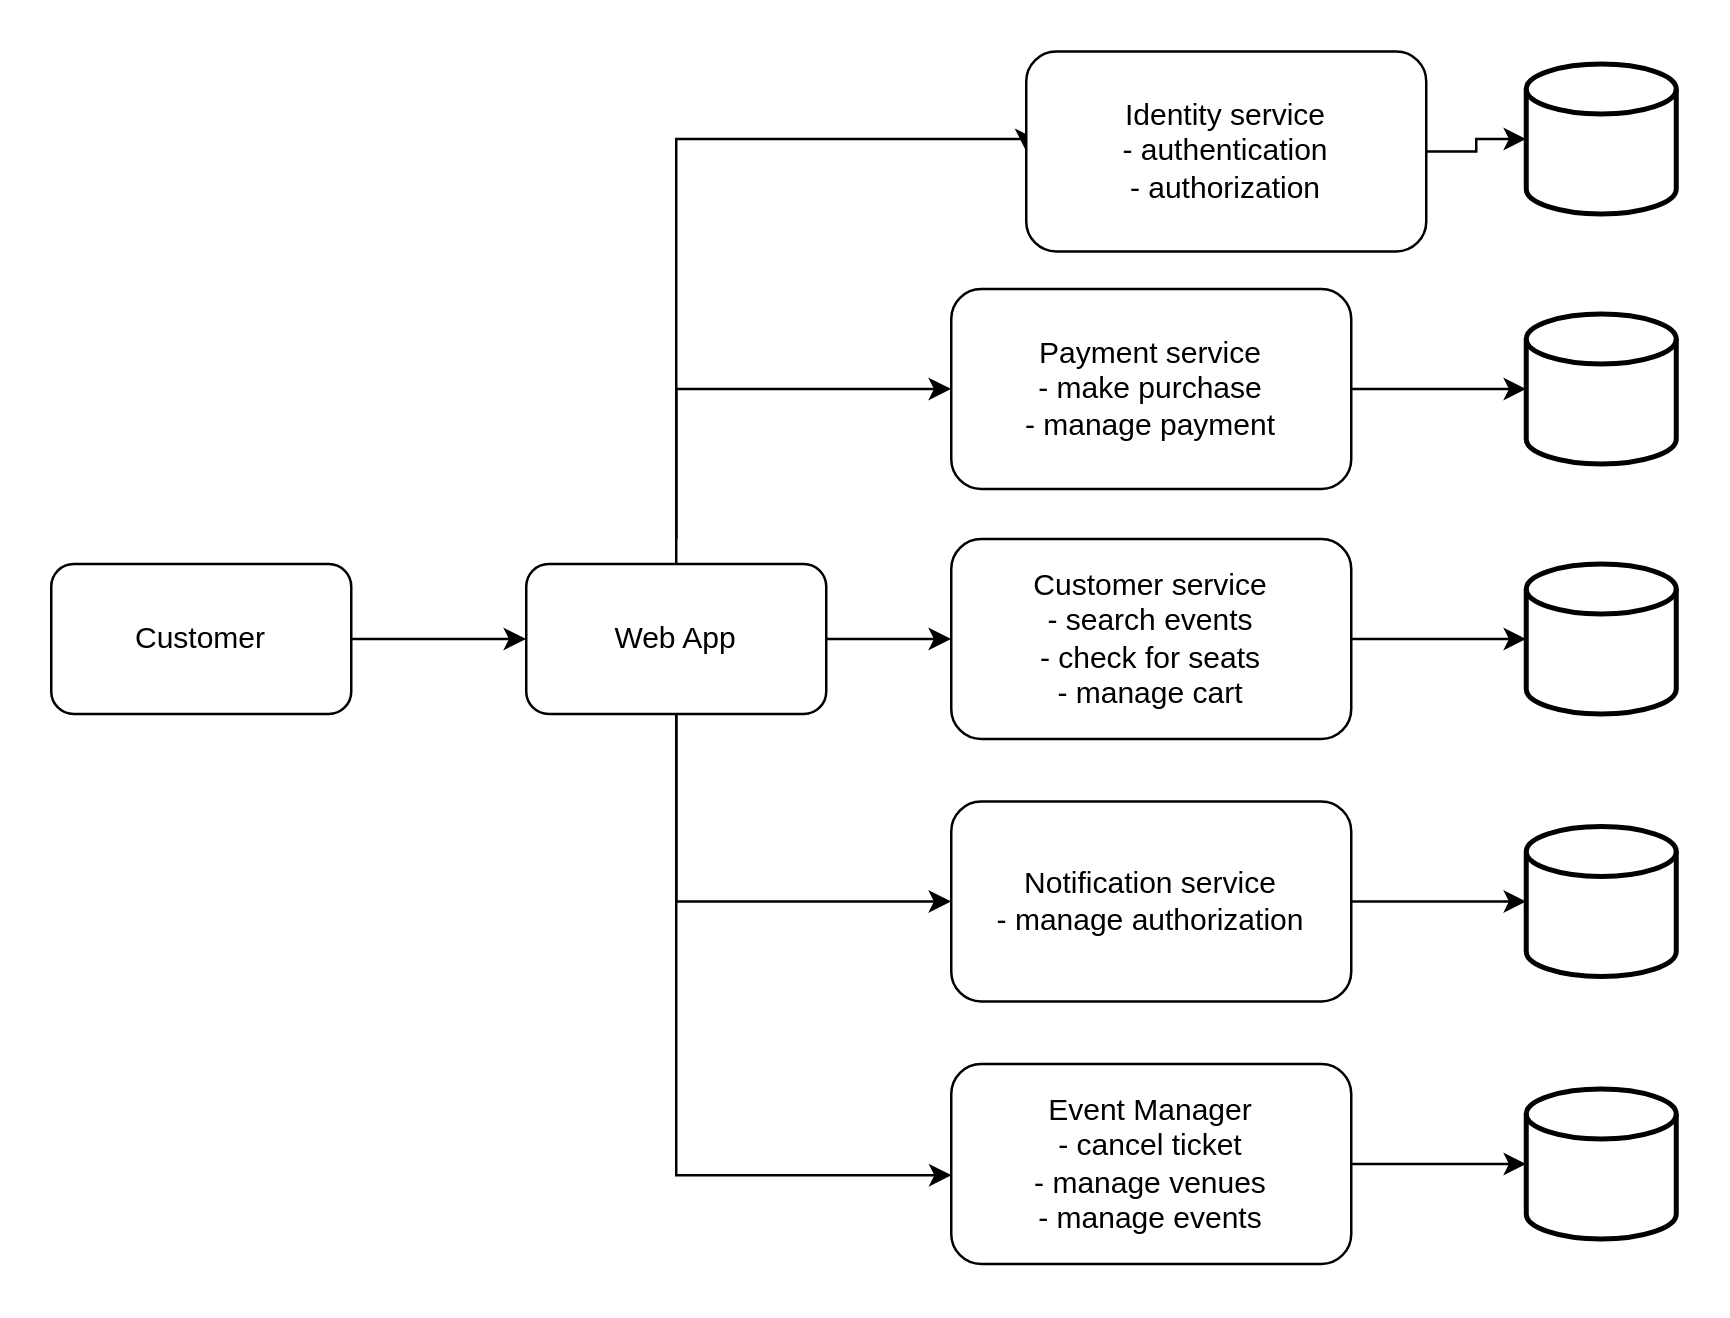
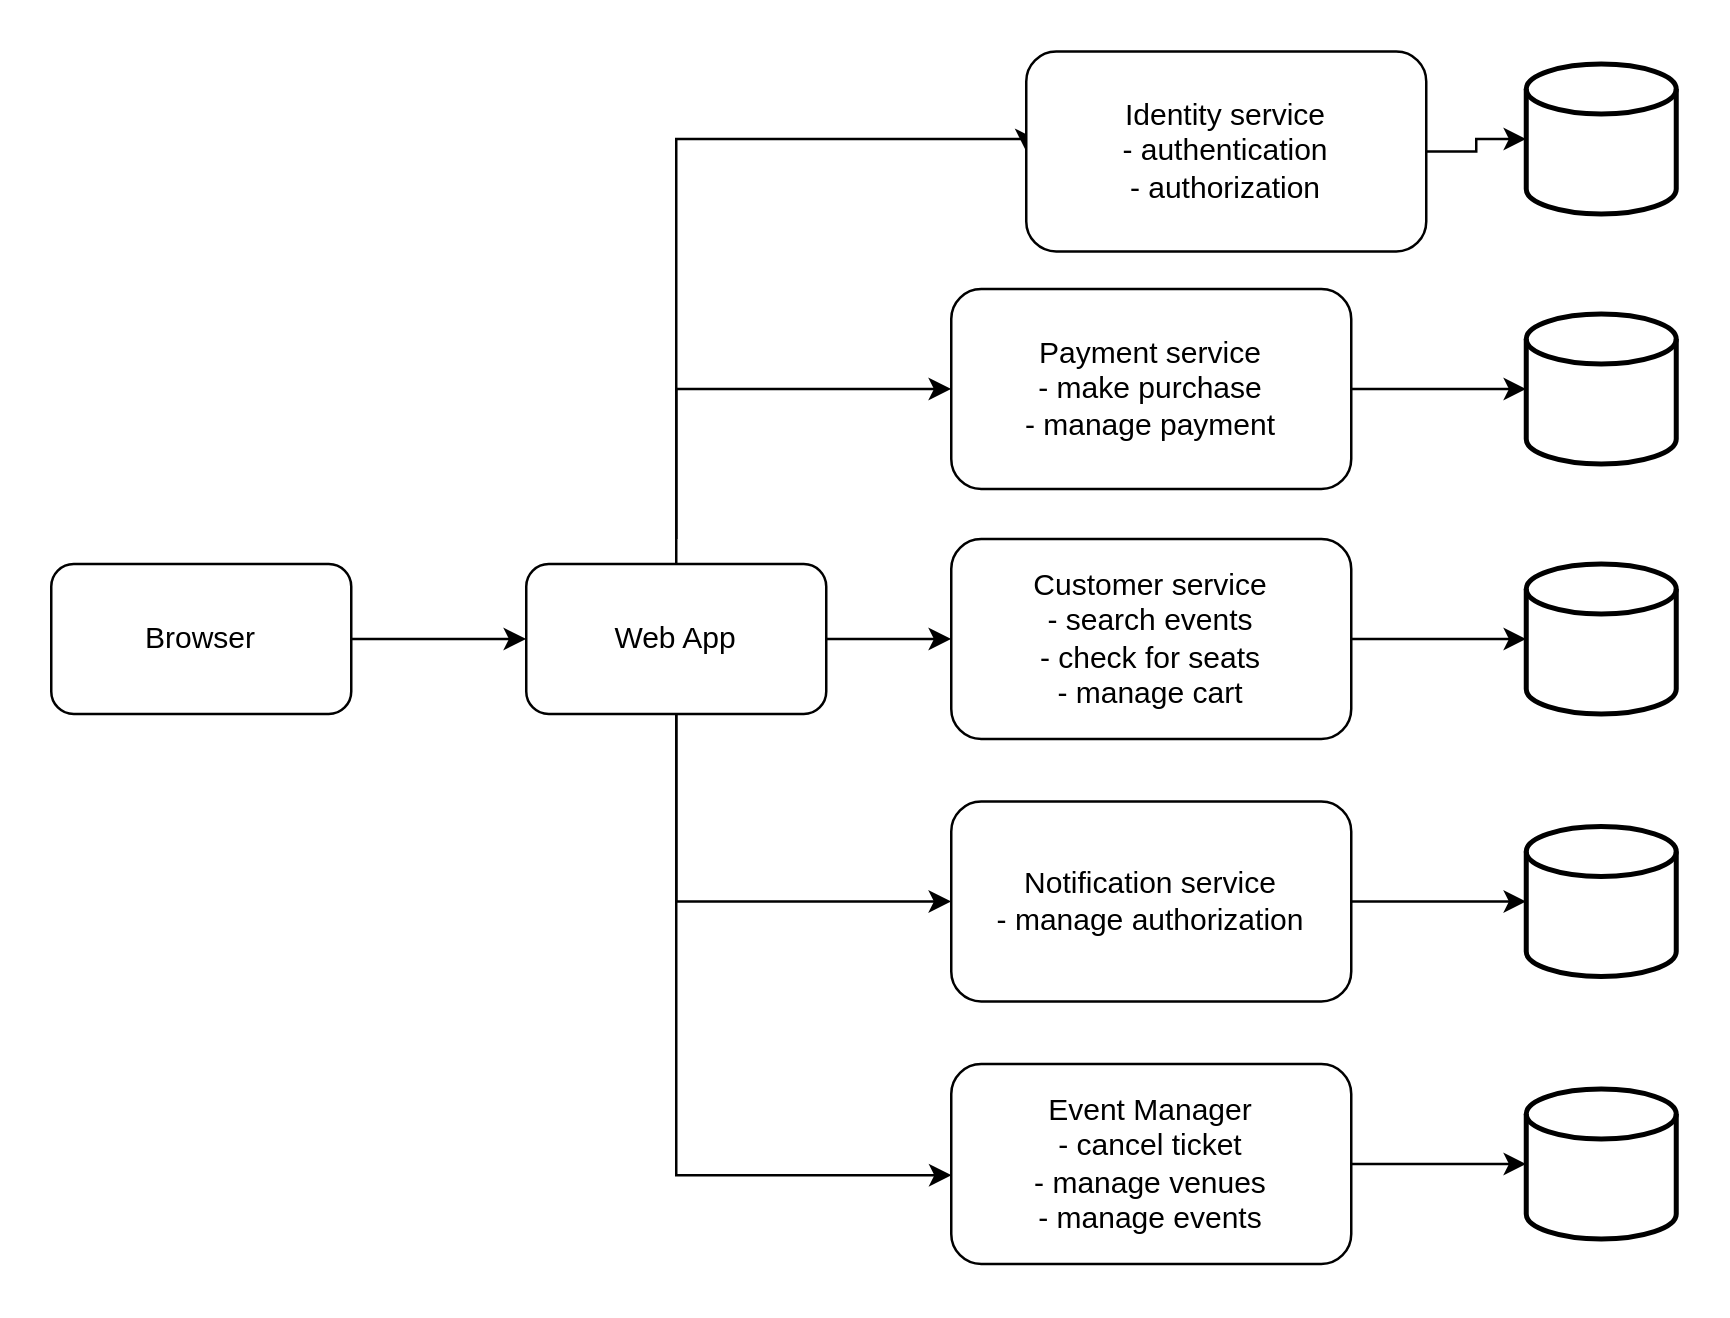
(201, 639) -> (201, 639)
